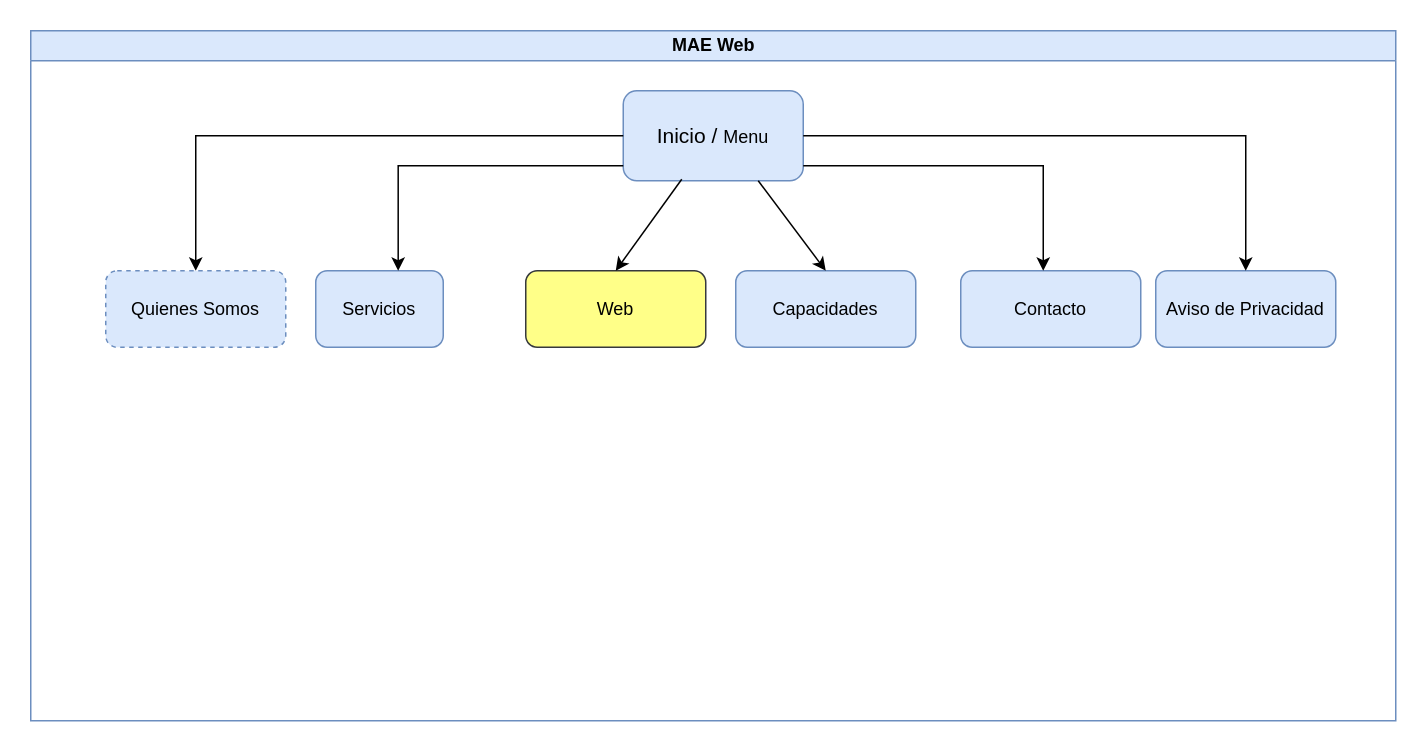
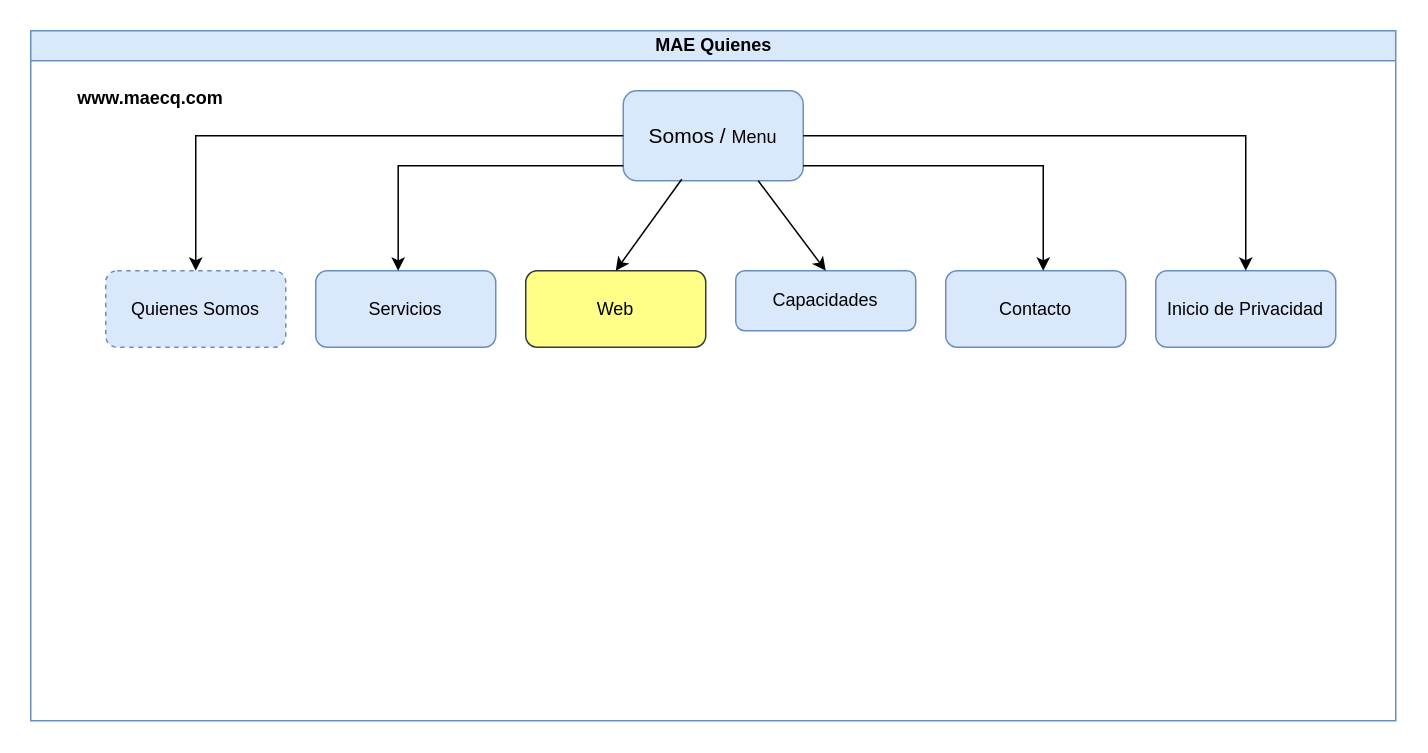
(714, 46) -> (714, 46)
none -> (151, 98)
(713, 136) -> (713, 136)
(380, 309) -> (406, 309)
(826, 309) -> (826, 301)
(1051, 309) -> (1036, 309)
(1246, 310) -> (1246, 310)
